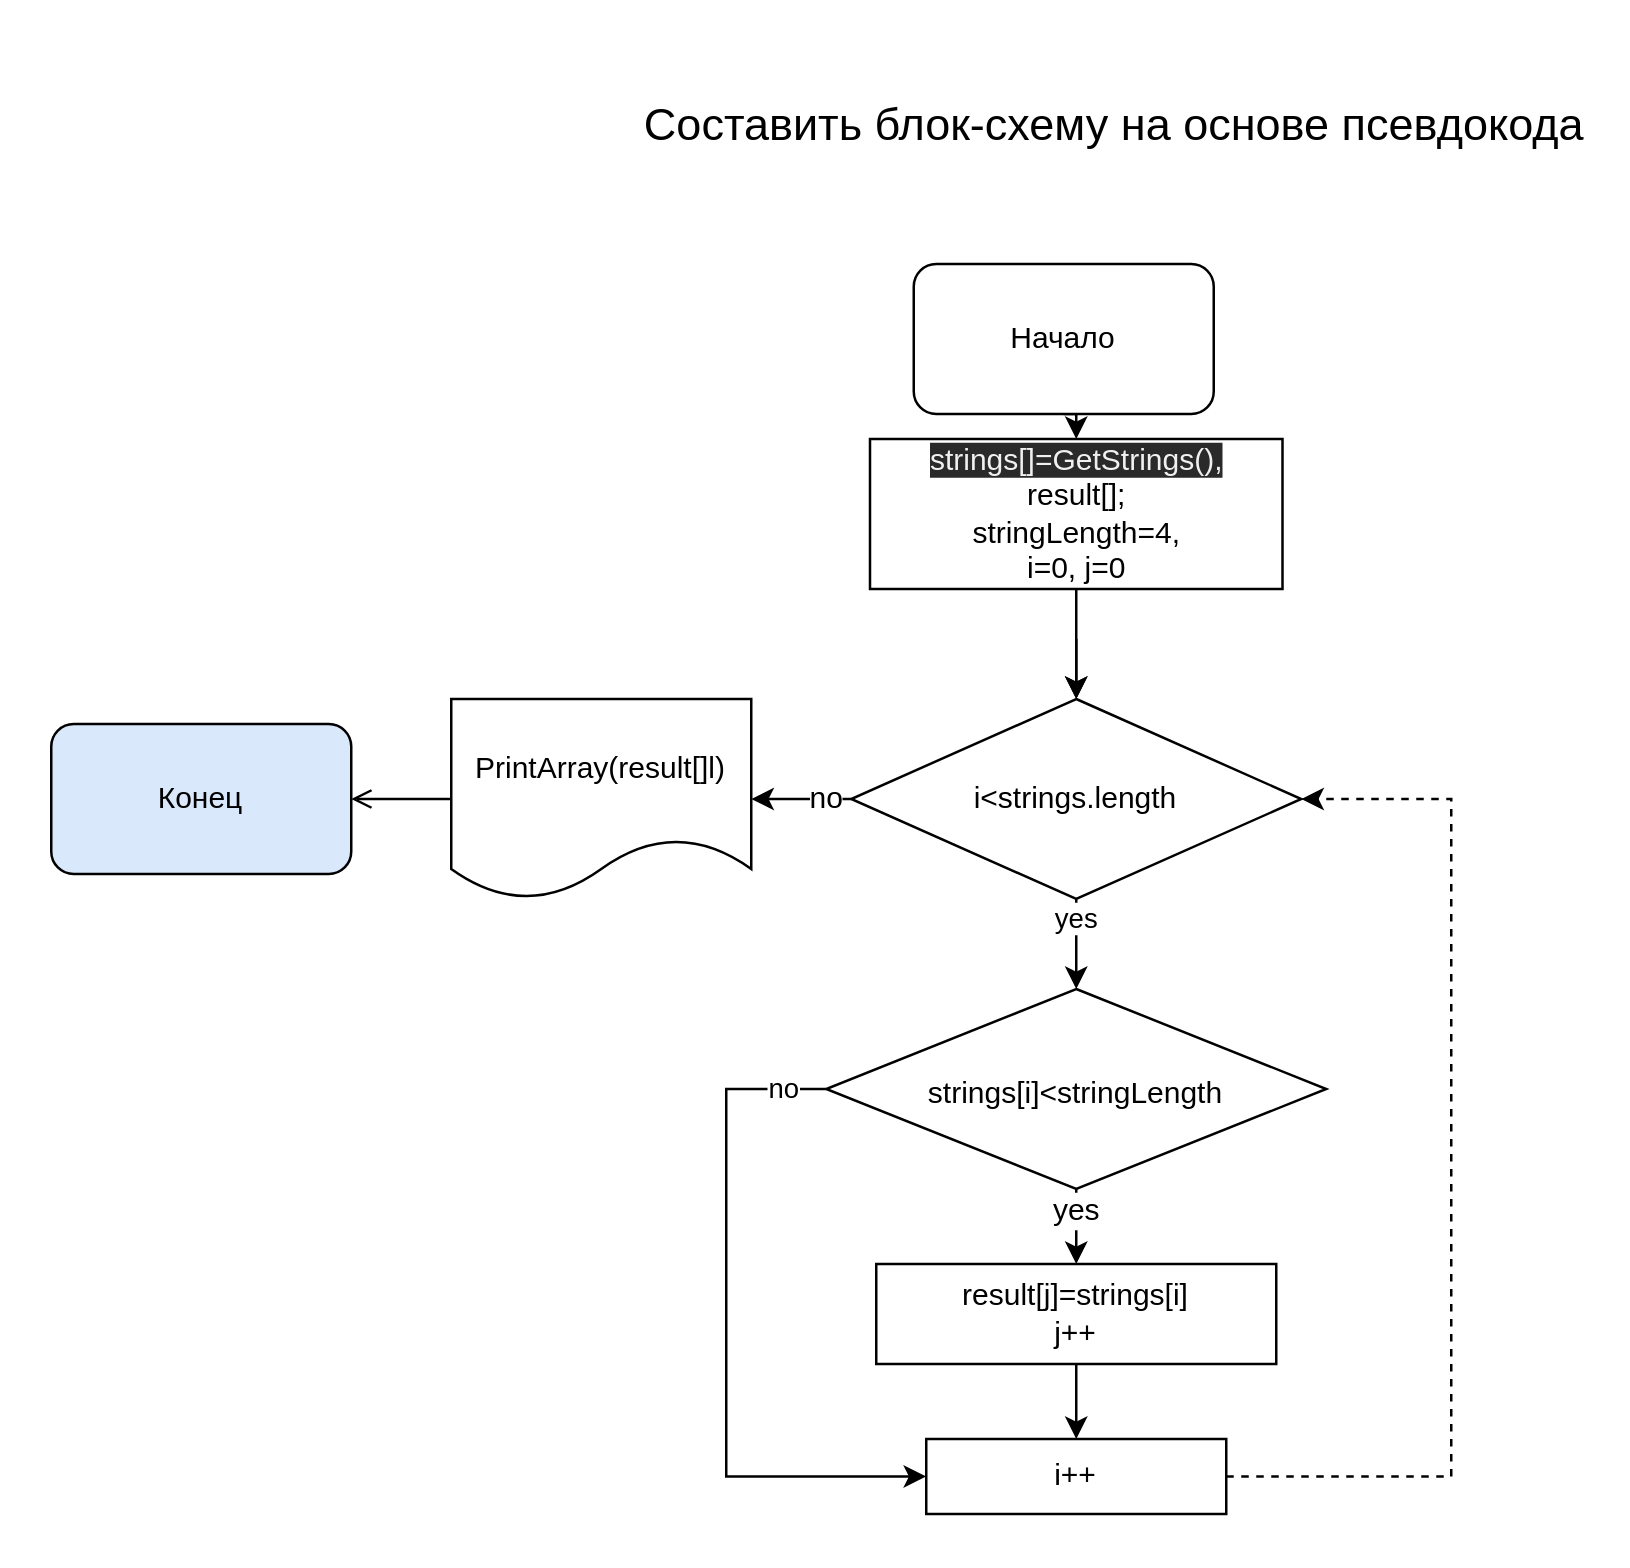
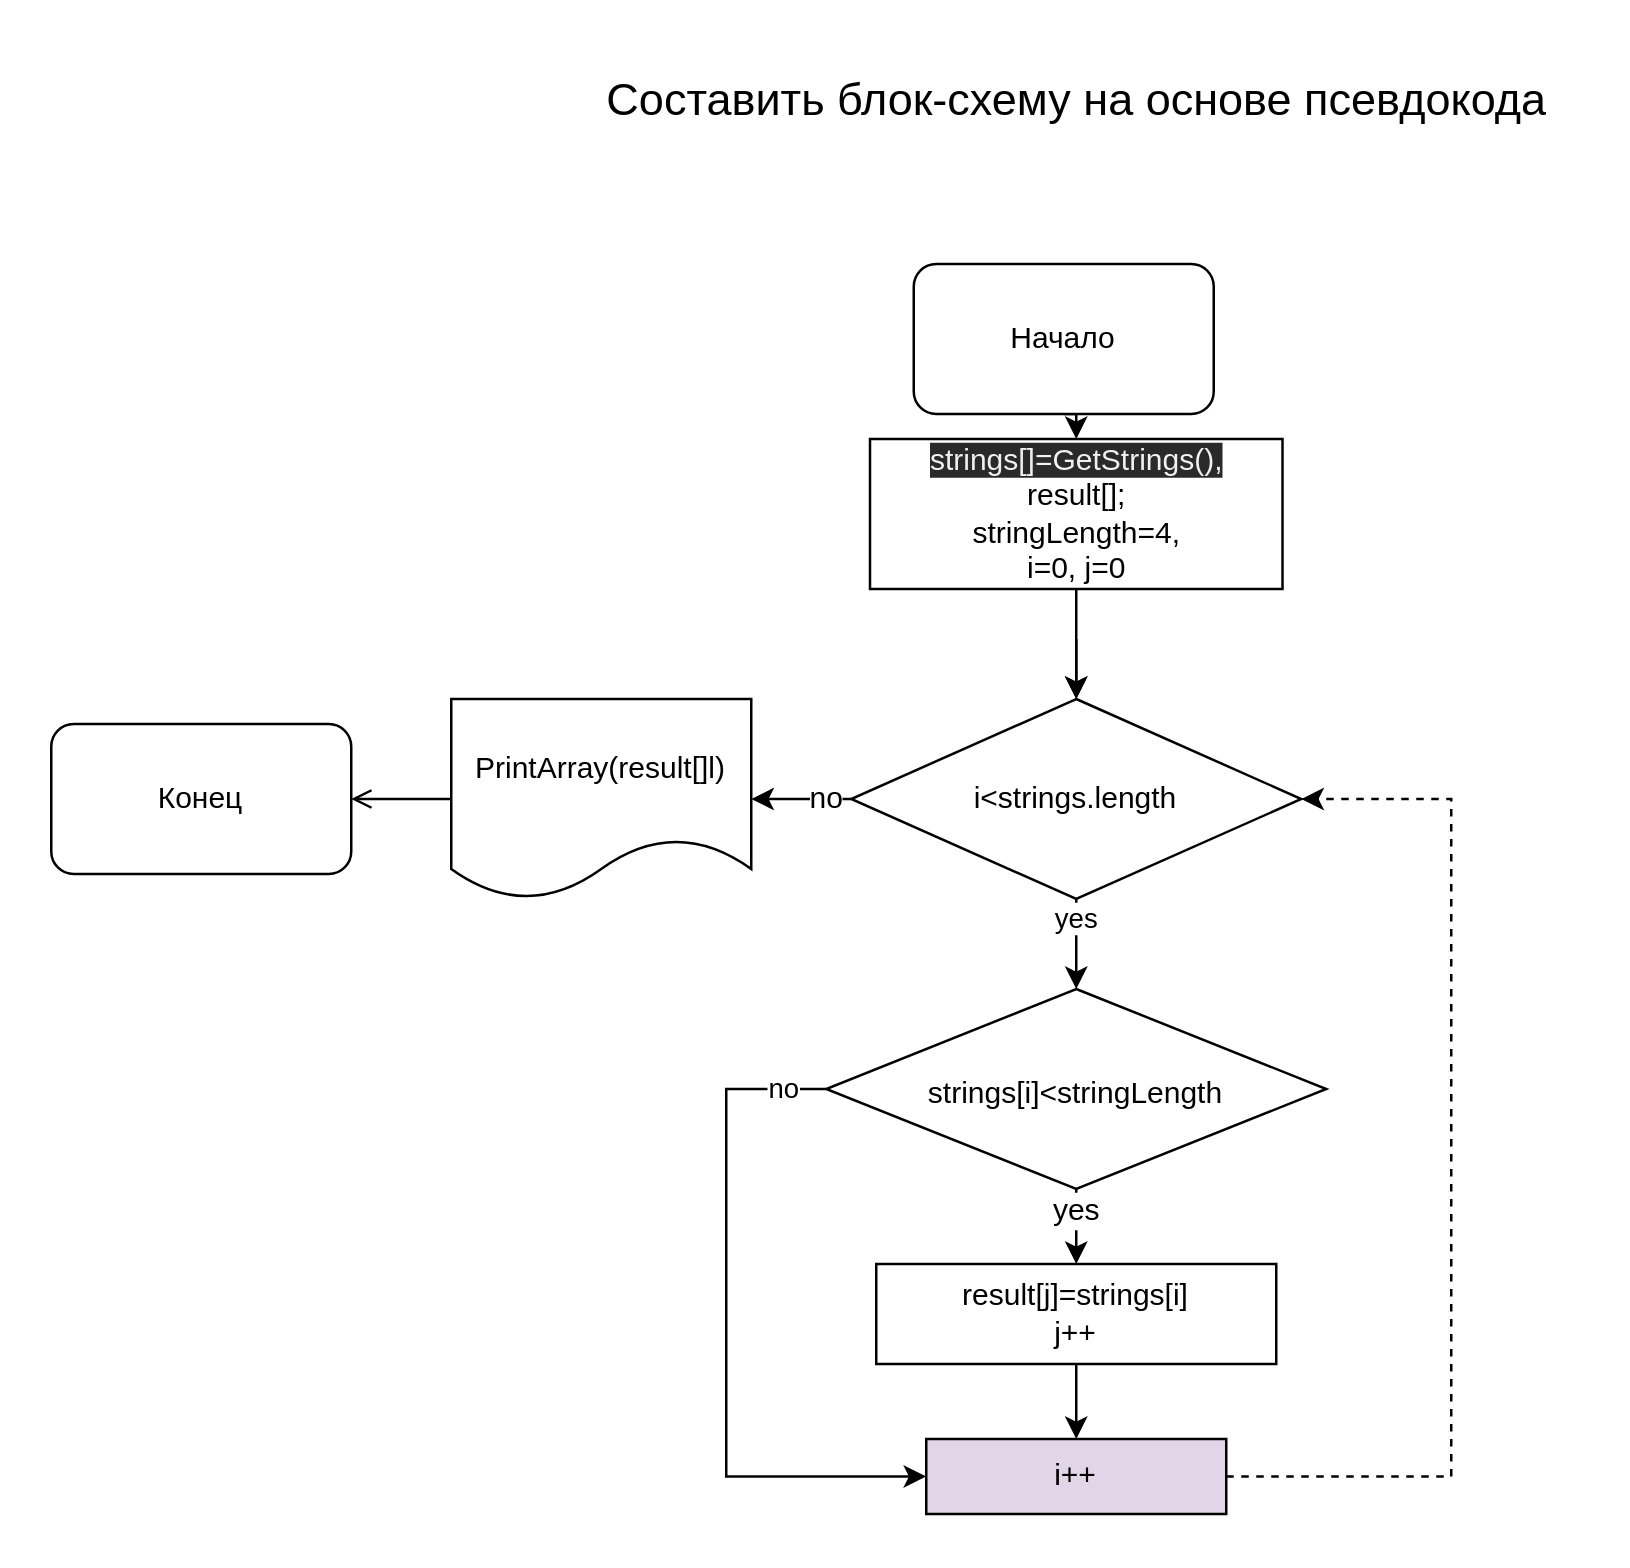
(1114, 126) -> (1076, 101)
(201, 799) -> (201, 799)
(1076, 1476) -> (1076, 1476)
